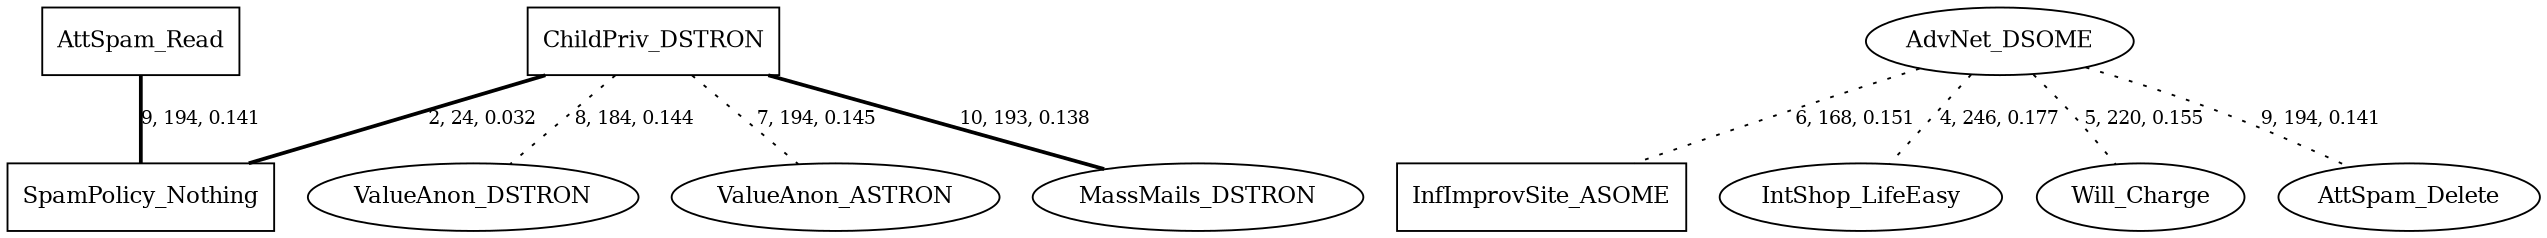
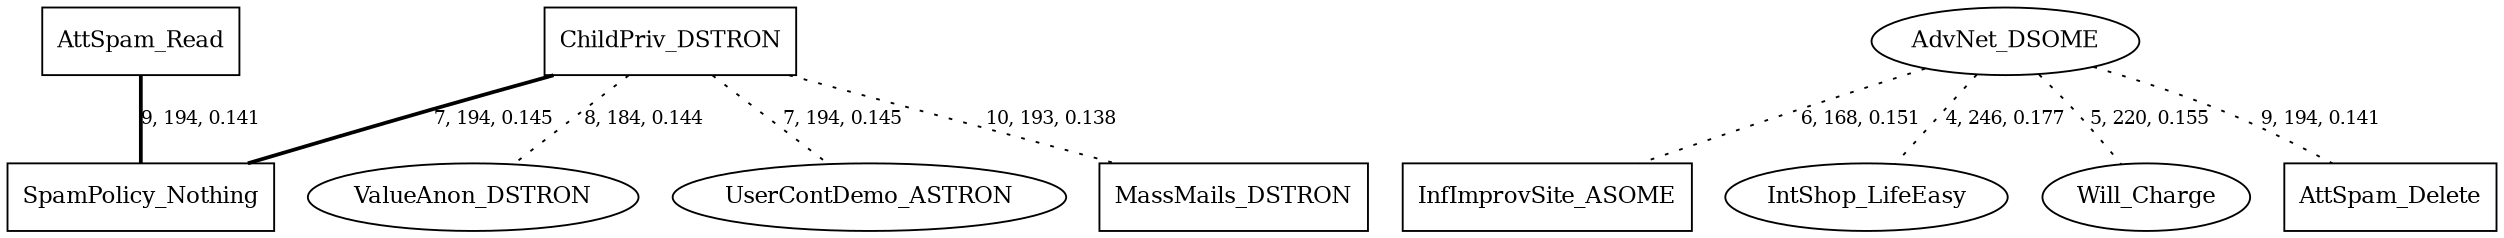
(483, 119) -> (494, 119)
(936, 122) -> (952, 119)
(836, 197) -> (869, 197)
(1198, 197) -> (1234, 197)
(2409, 197) -> (2390, 197)
